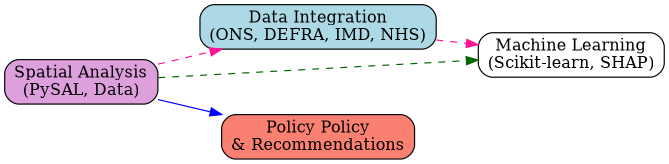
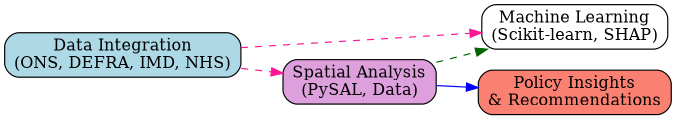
(184, 58) -> (256, 70)
(318, 137) -> (575, 92)
